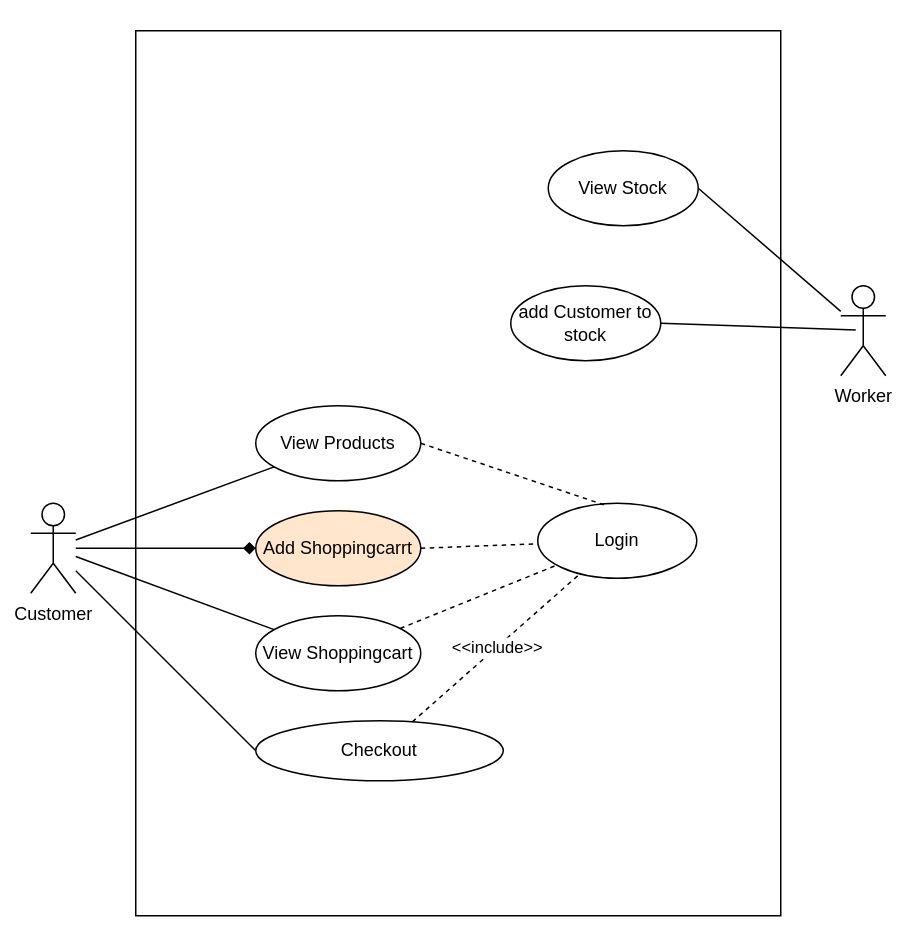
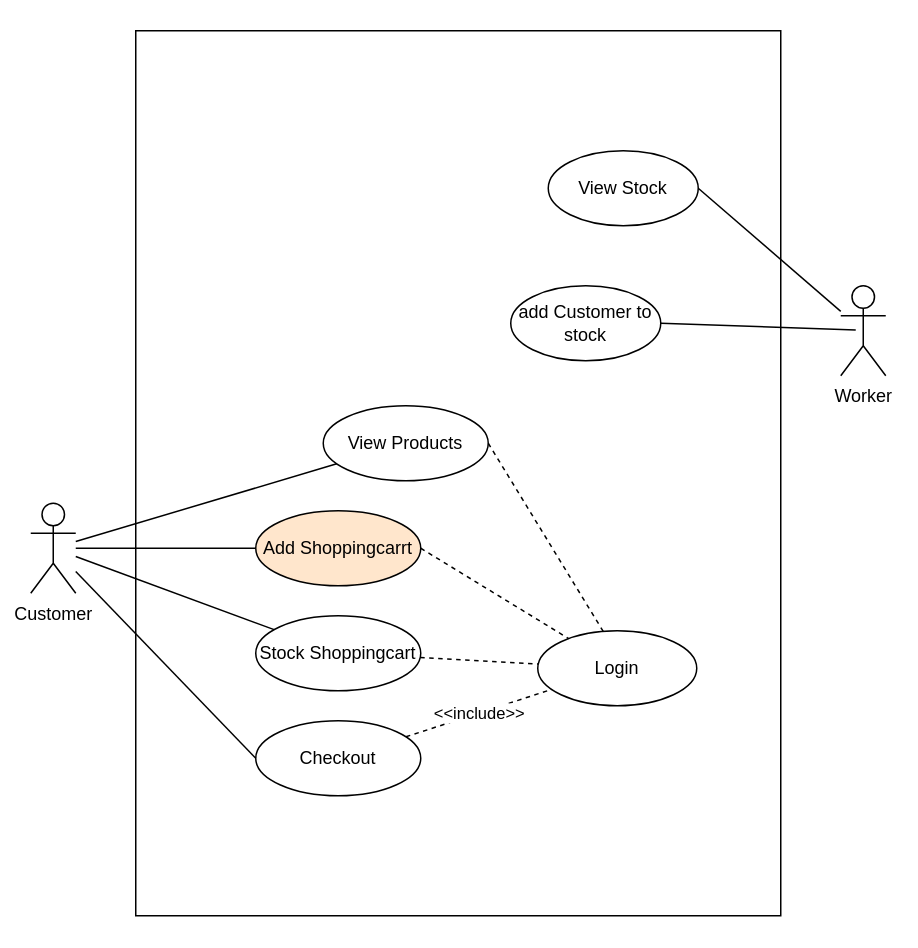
(338, 443) -> (406, 443)
(617, 541) -> (617, 668)
(243, 548) -> (248, 548)
(338, 653) -> (338, 653)
(380, 751) -> (338, 758)
